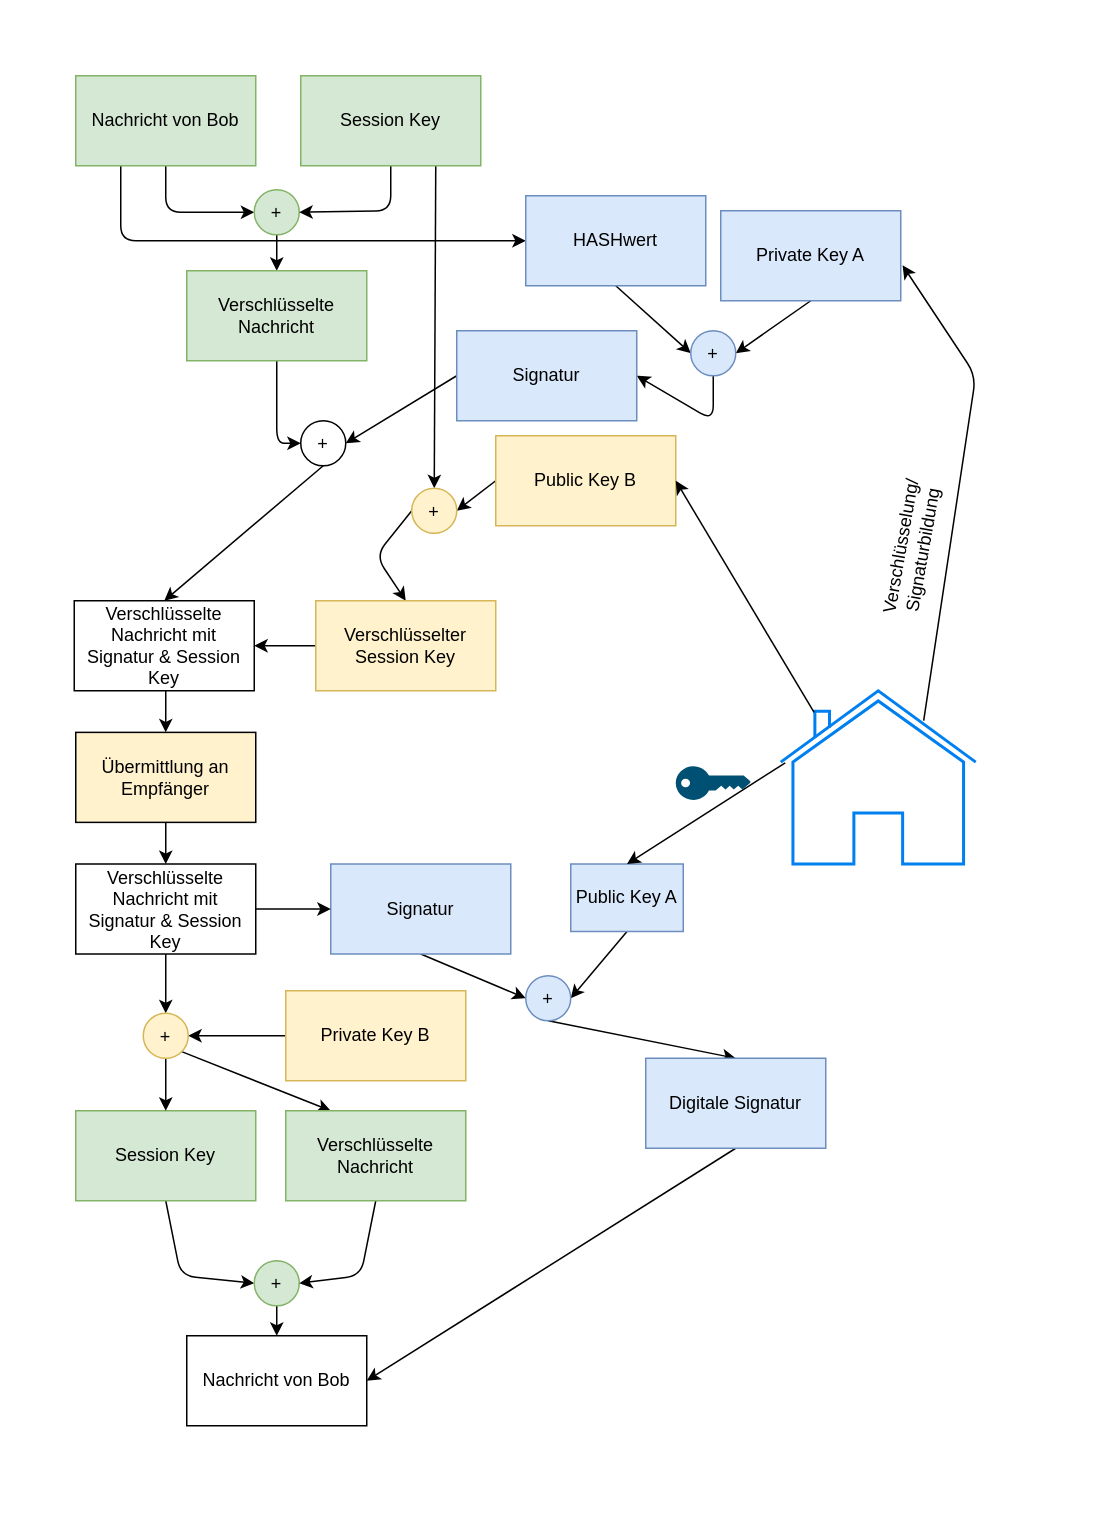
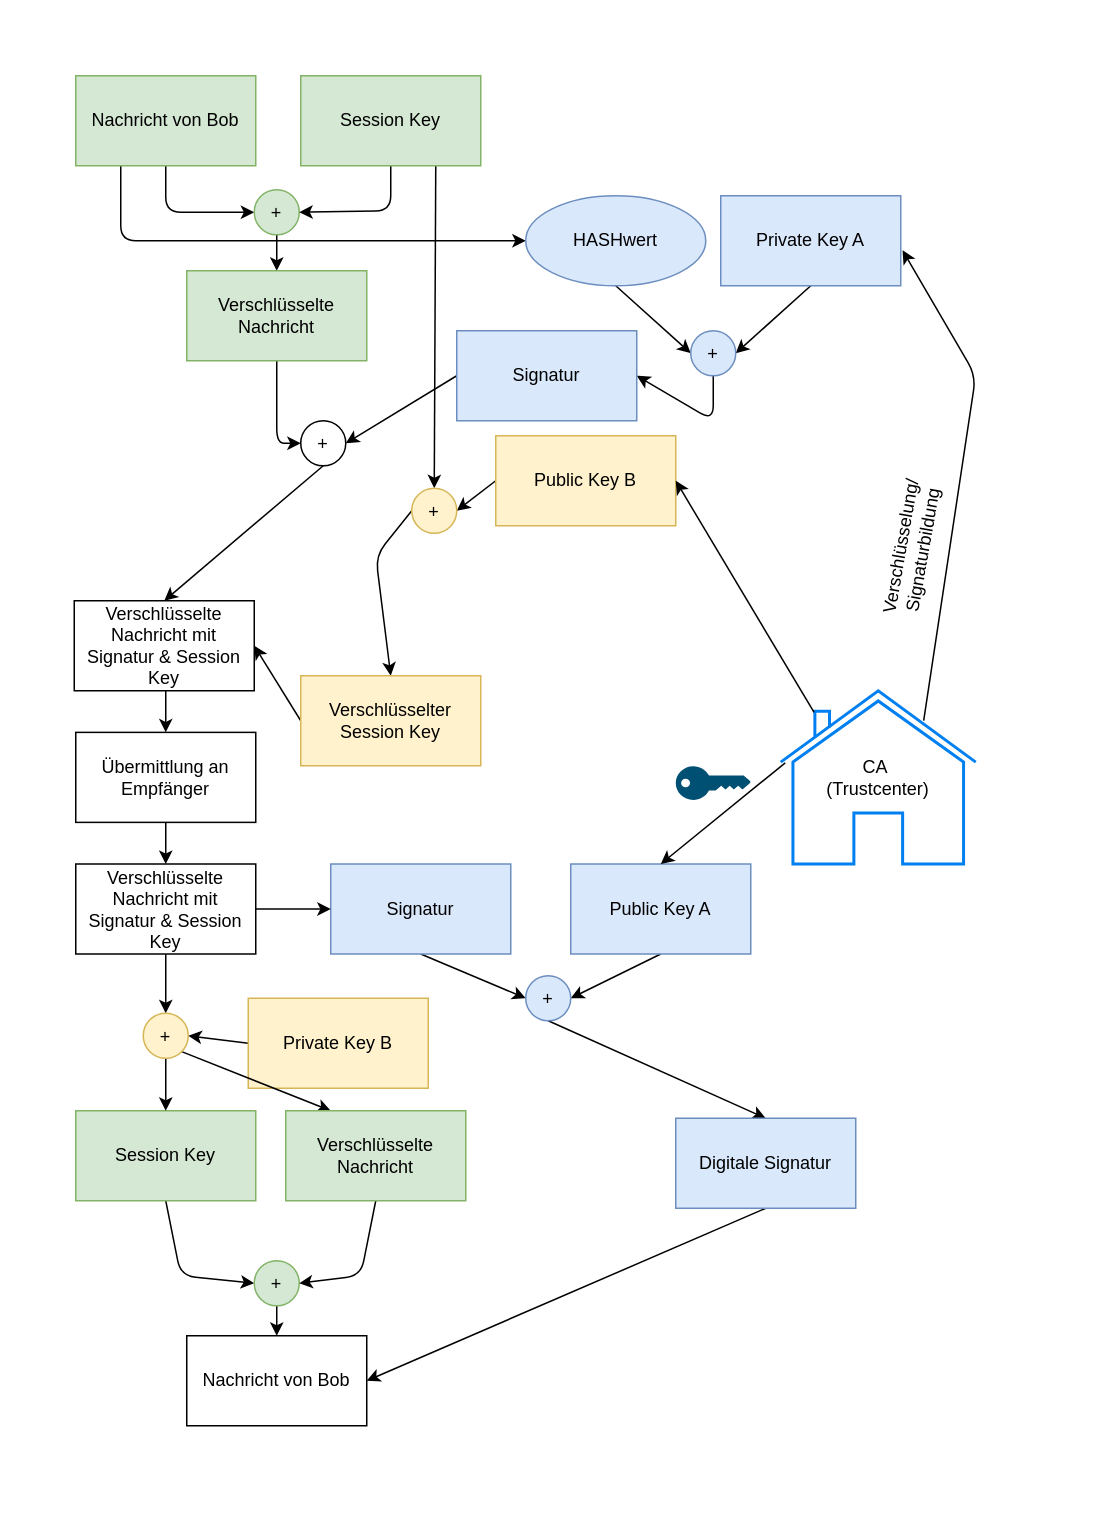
(616, 241) -> (616, 241)
(811, 256) -> (811, 241)
(406, 646) -> (391, 721)
(166, 777) -> (166, 777)
none -> (878, 777)
(627, 898) -> (661, 909)
(376, 1036) -> (338, 1043)
(736, 1103) -> (766, 1163)
